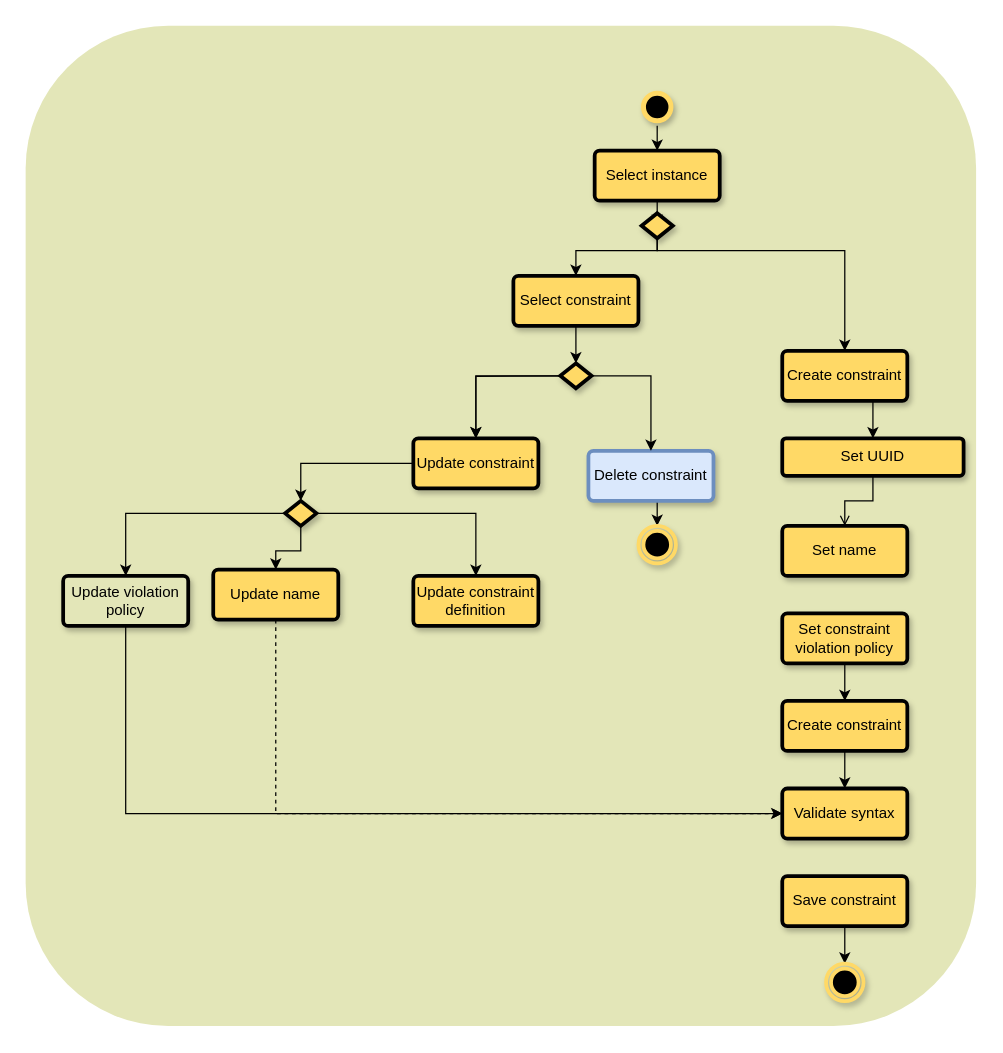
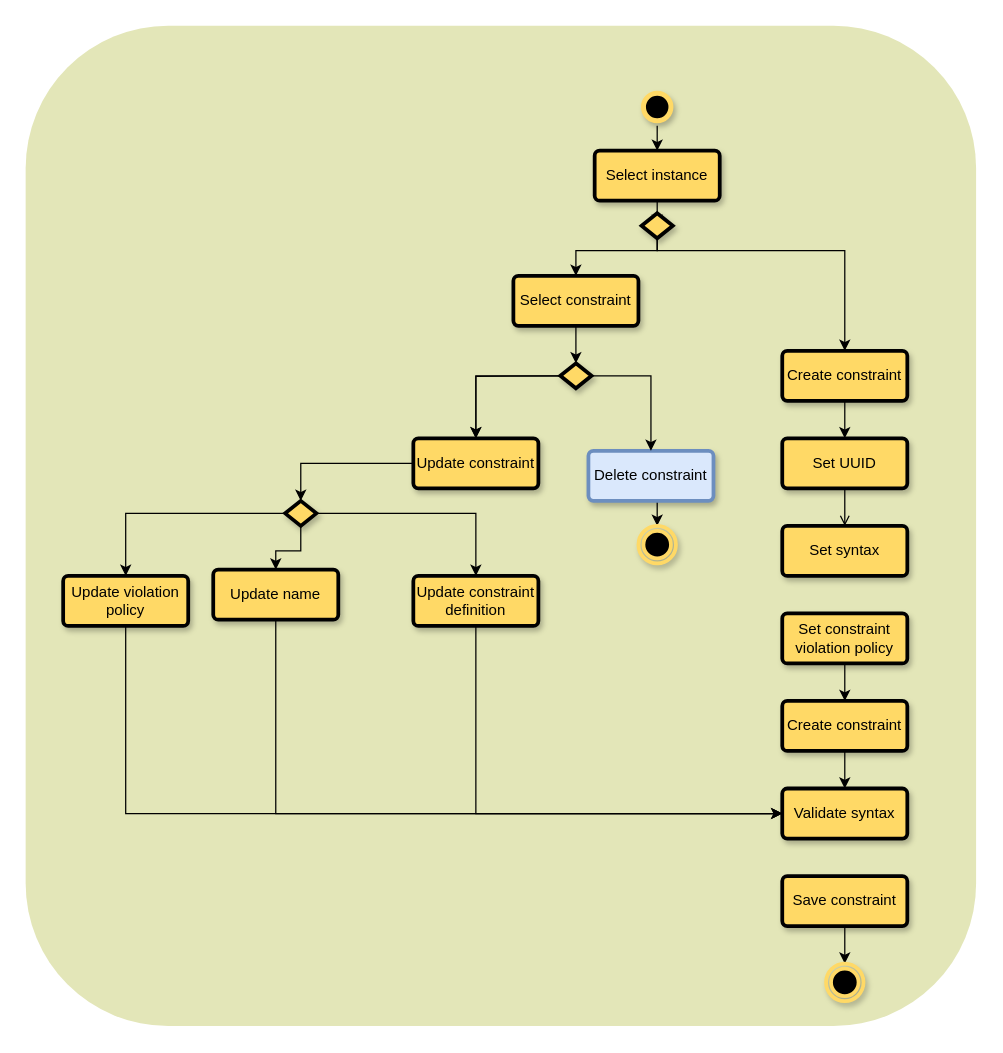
(873, 457) -> (844, 463)
(844, 551) -> (844, 551)
(126, 601) -> (126, 601)
(276, 717) -> (276, 717)
none -> (476, 718)
